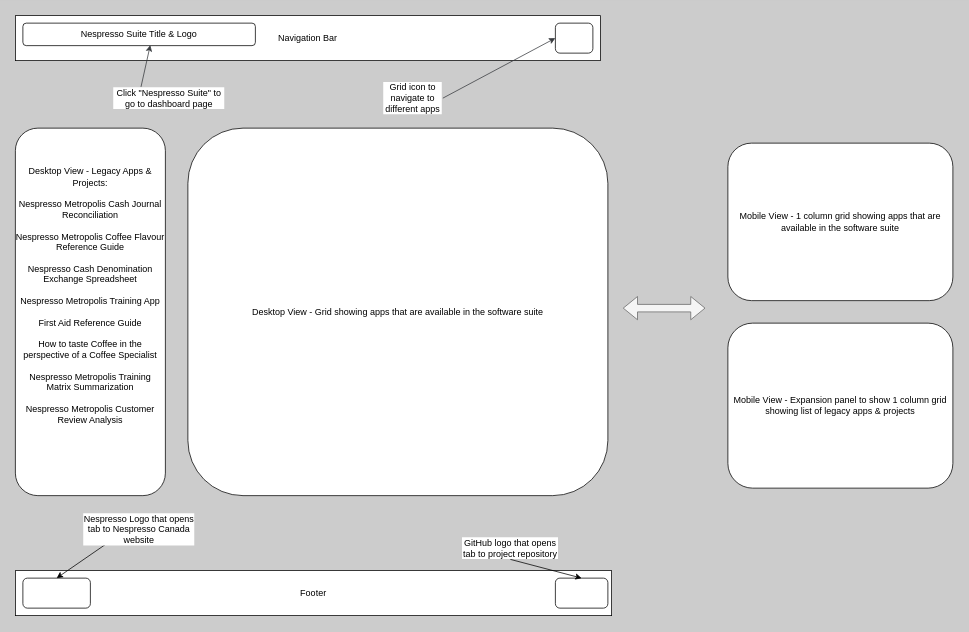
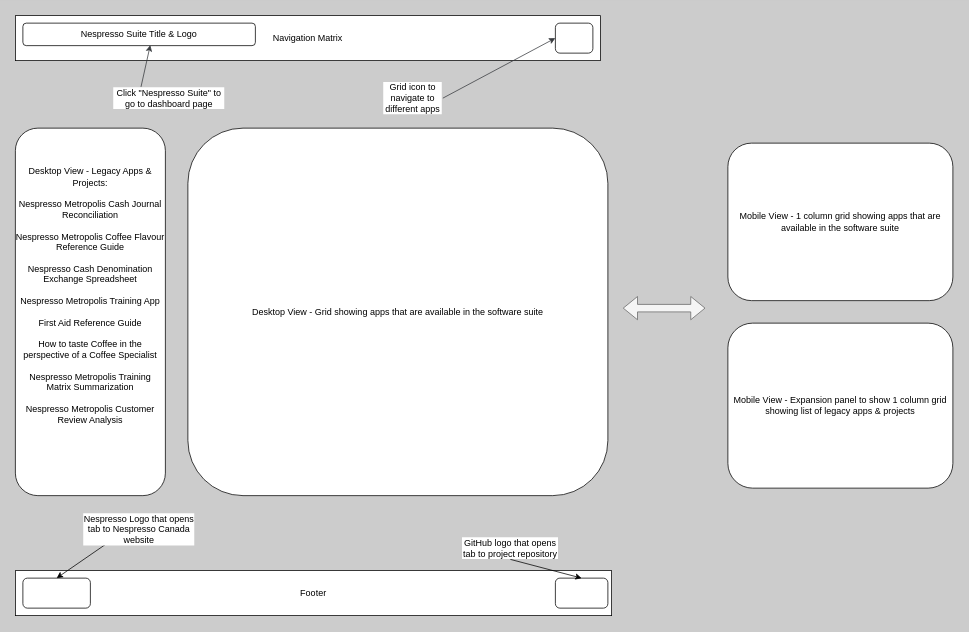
(308, 38) -> (308, 38)
